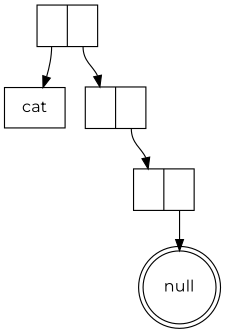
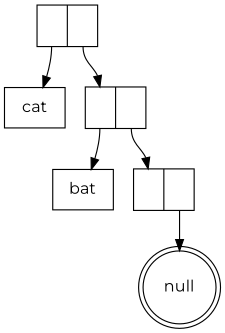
none -> (83, 190)
